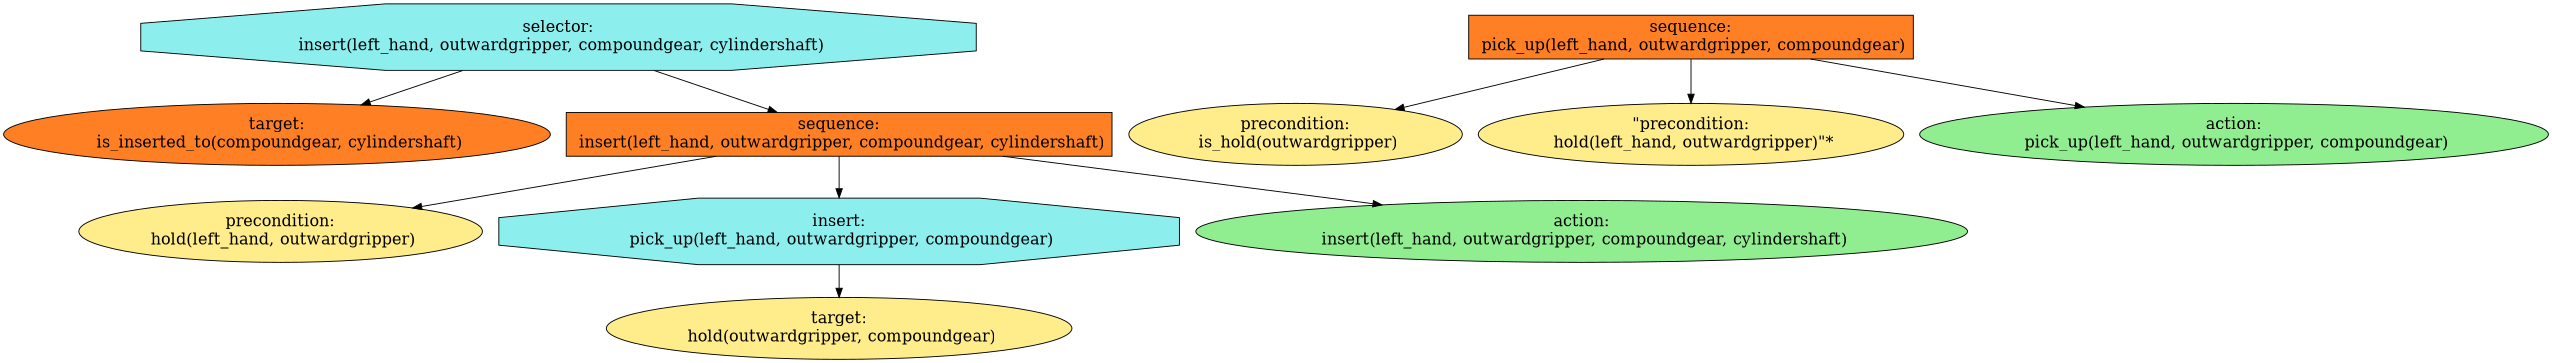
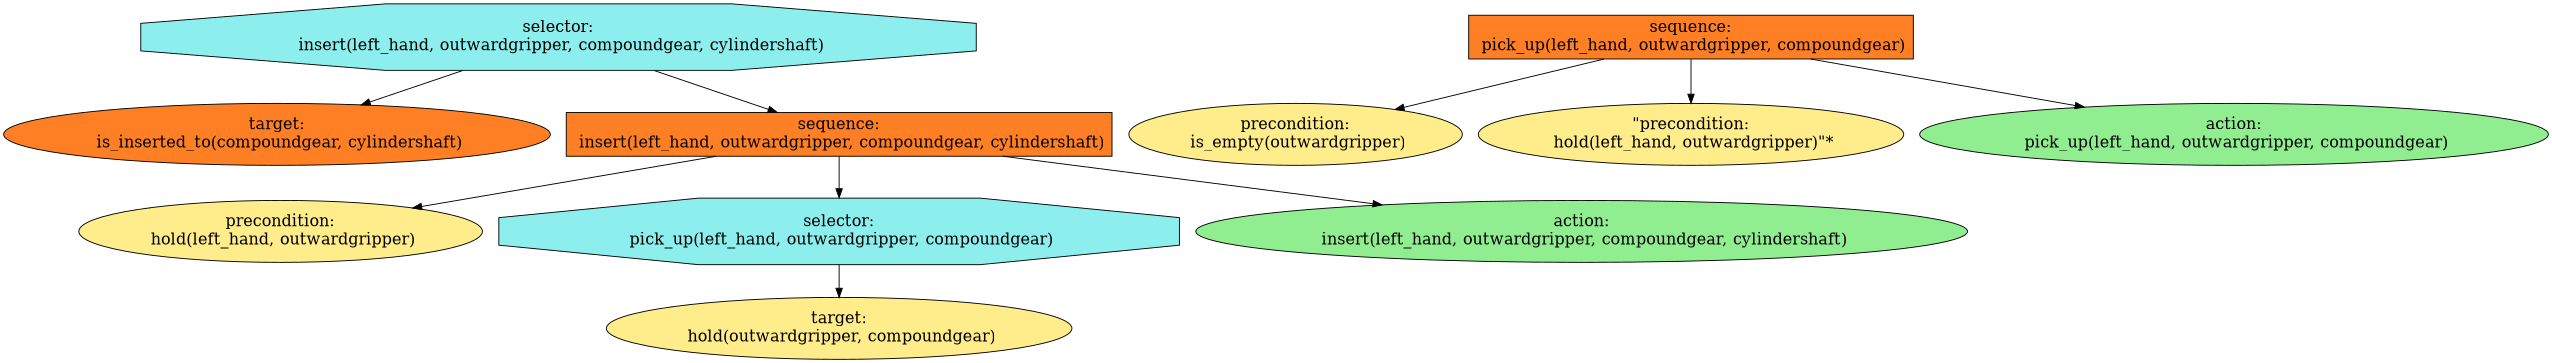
(1296, 134) -> (1296, 134)
(839, 231) -> (839, 231)
